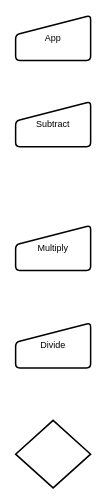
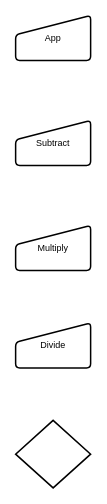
(53, 124) -> (53, 143)
